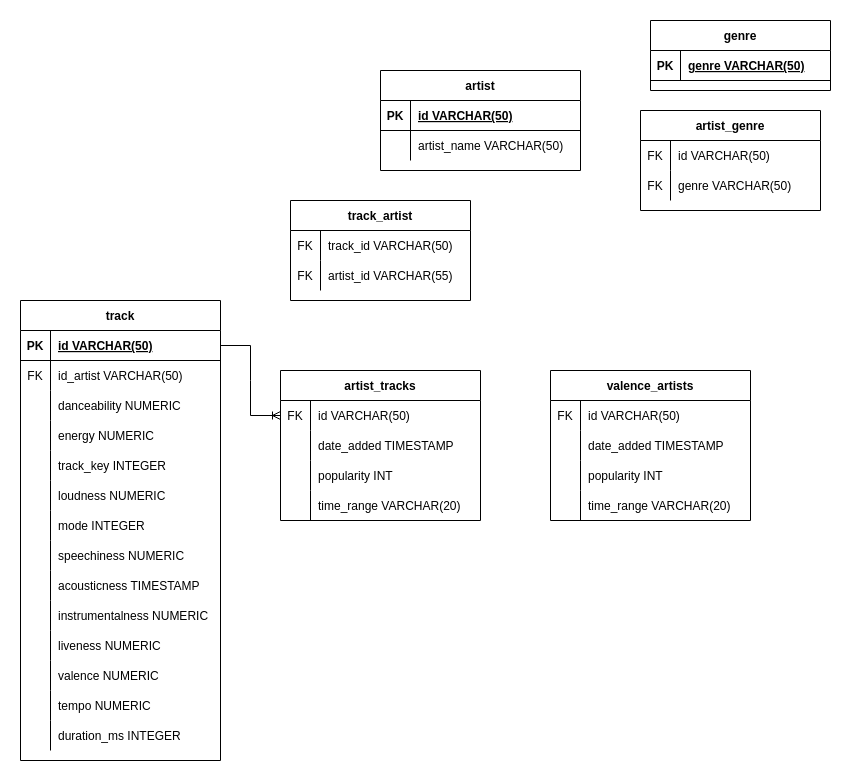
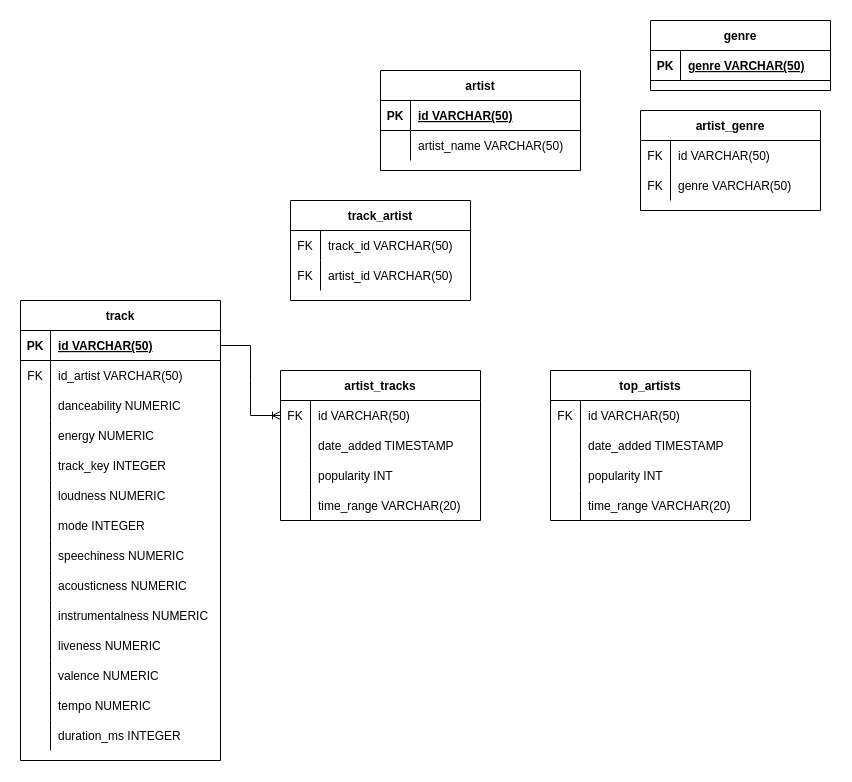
(394, 276) -> (394, 276)
(650, 386) -> (650, 386)
(129, 586) -> (122, 586)
